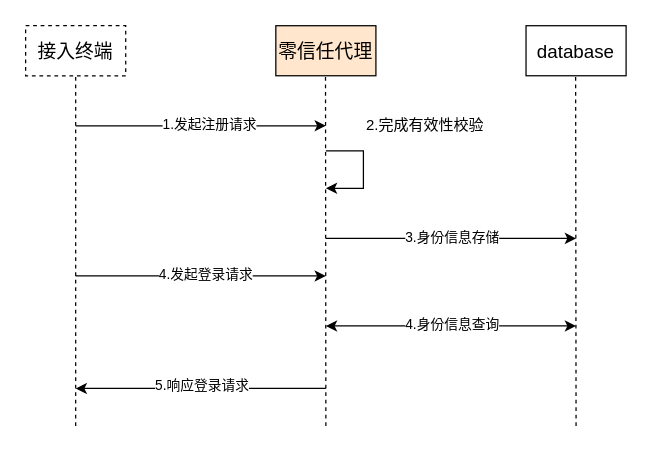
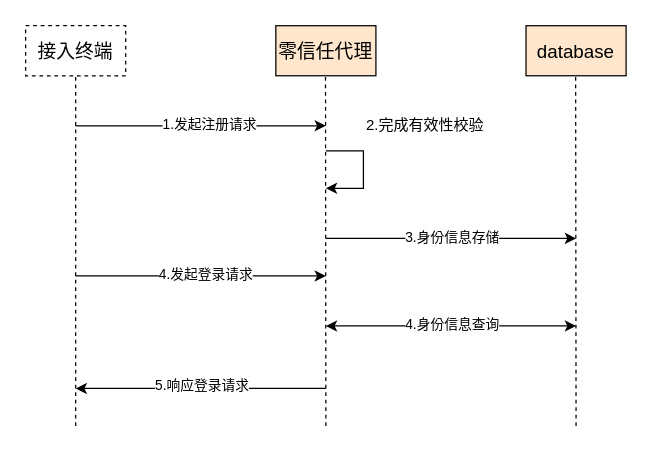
(576, 51) -> (576, 51)
